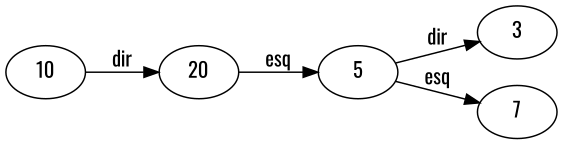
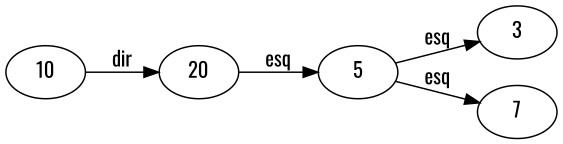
(438, 39) -> (438, 39)
